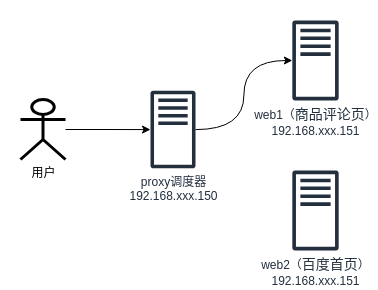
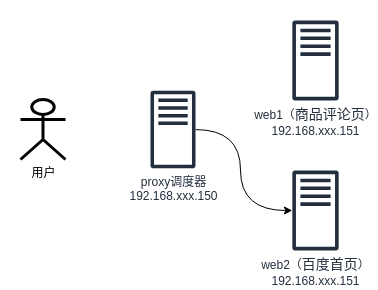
(244, 94) -> none
(105, 130) -> none
none -> (241, 174)
